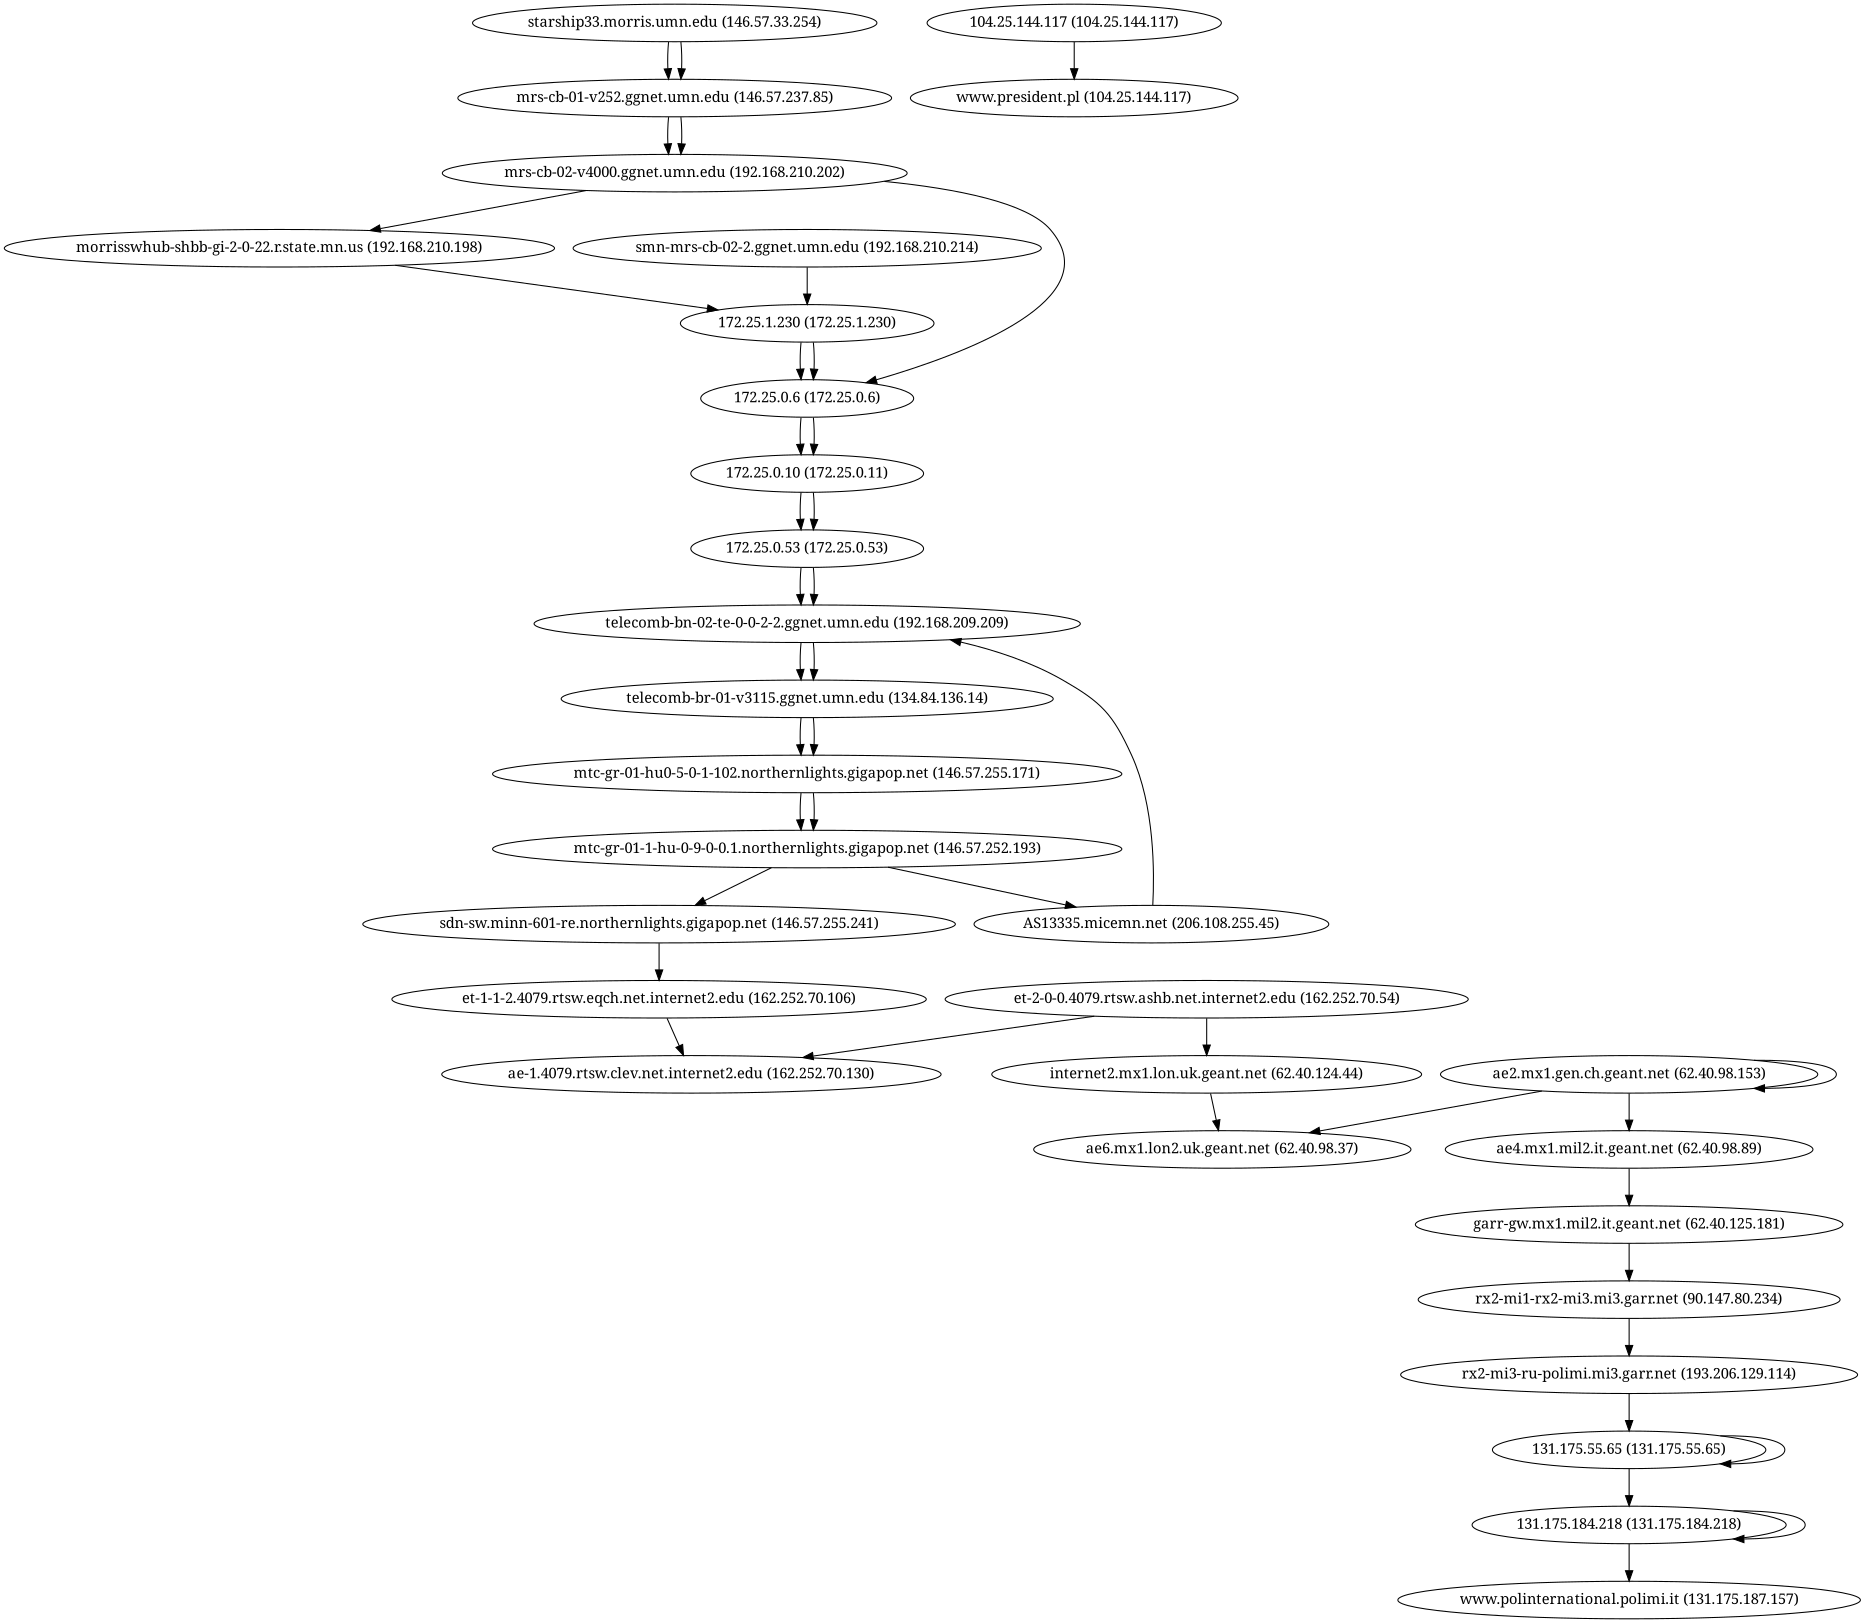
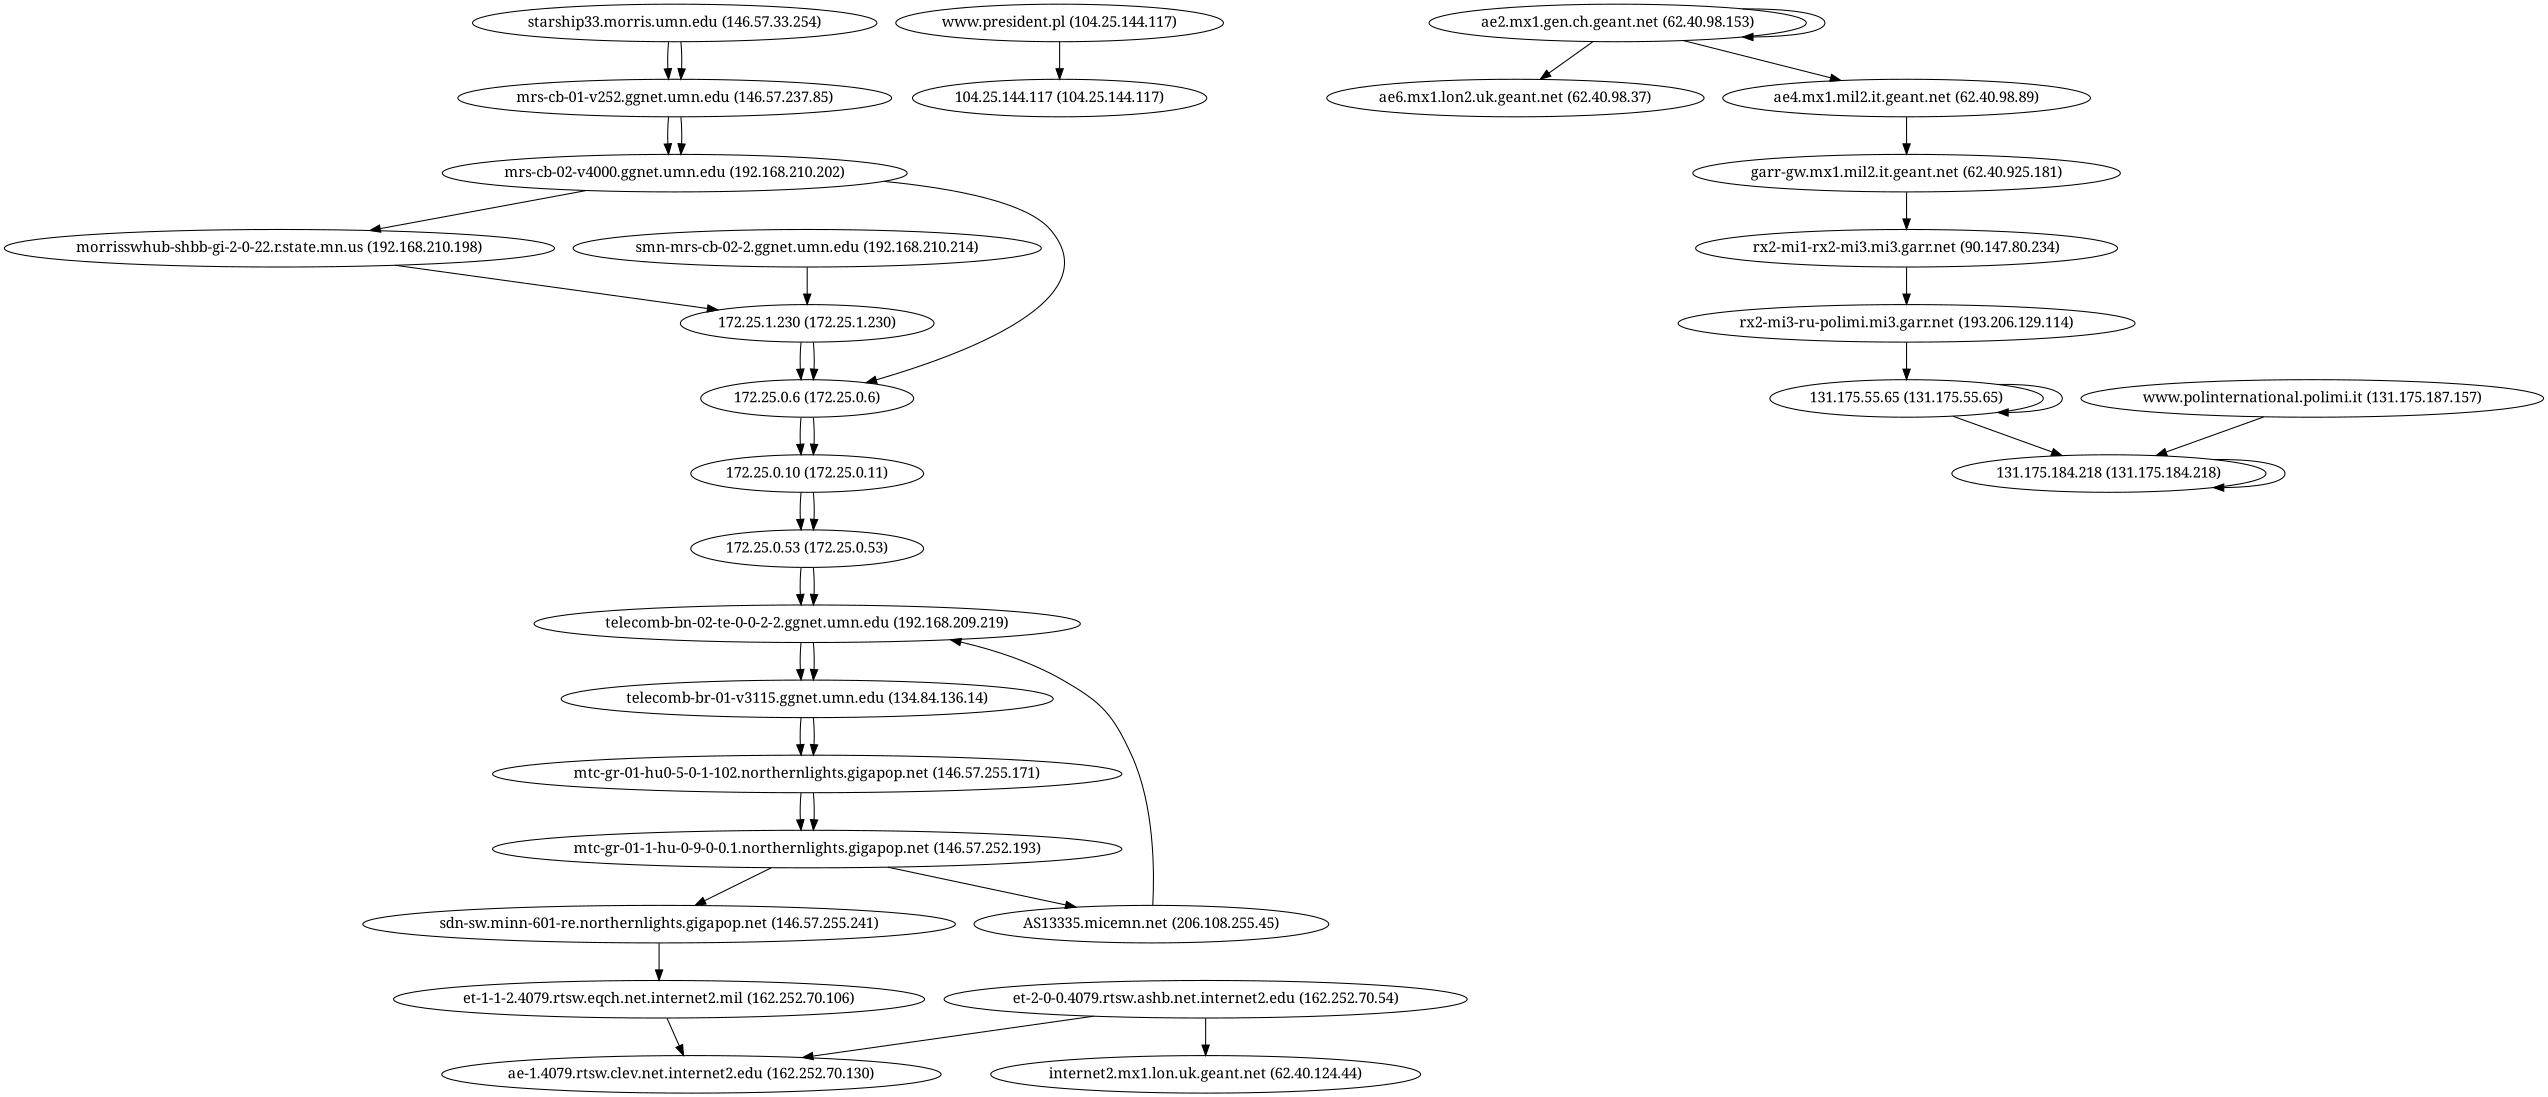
(1074, 55) -> (1060, 55)
(807, 624) -> (807, 624)
(659, 999) -> (659, 999)
(1213, 1107) -> none
(1629, 1225) -> (1907, 173)
(1629, 1557) -> (2215, 434)
